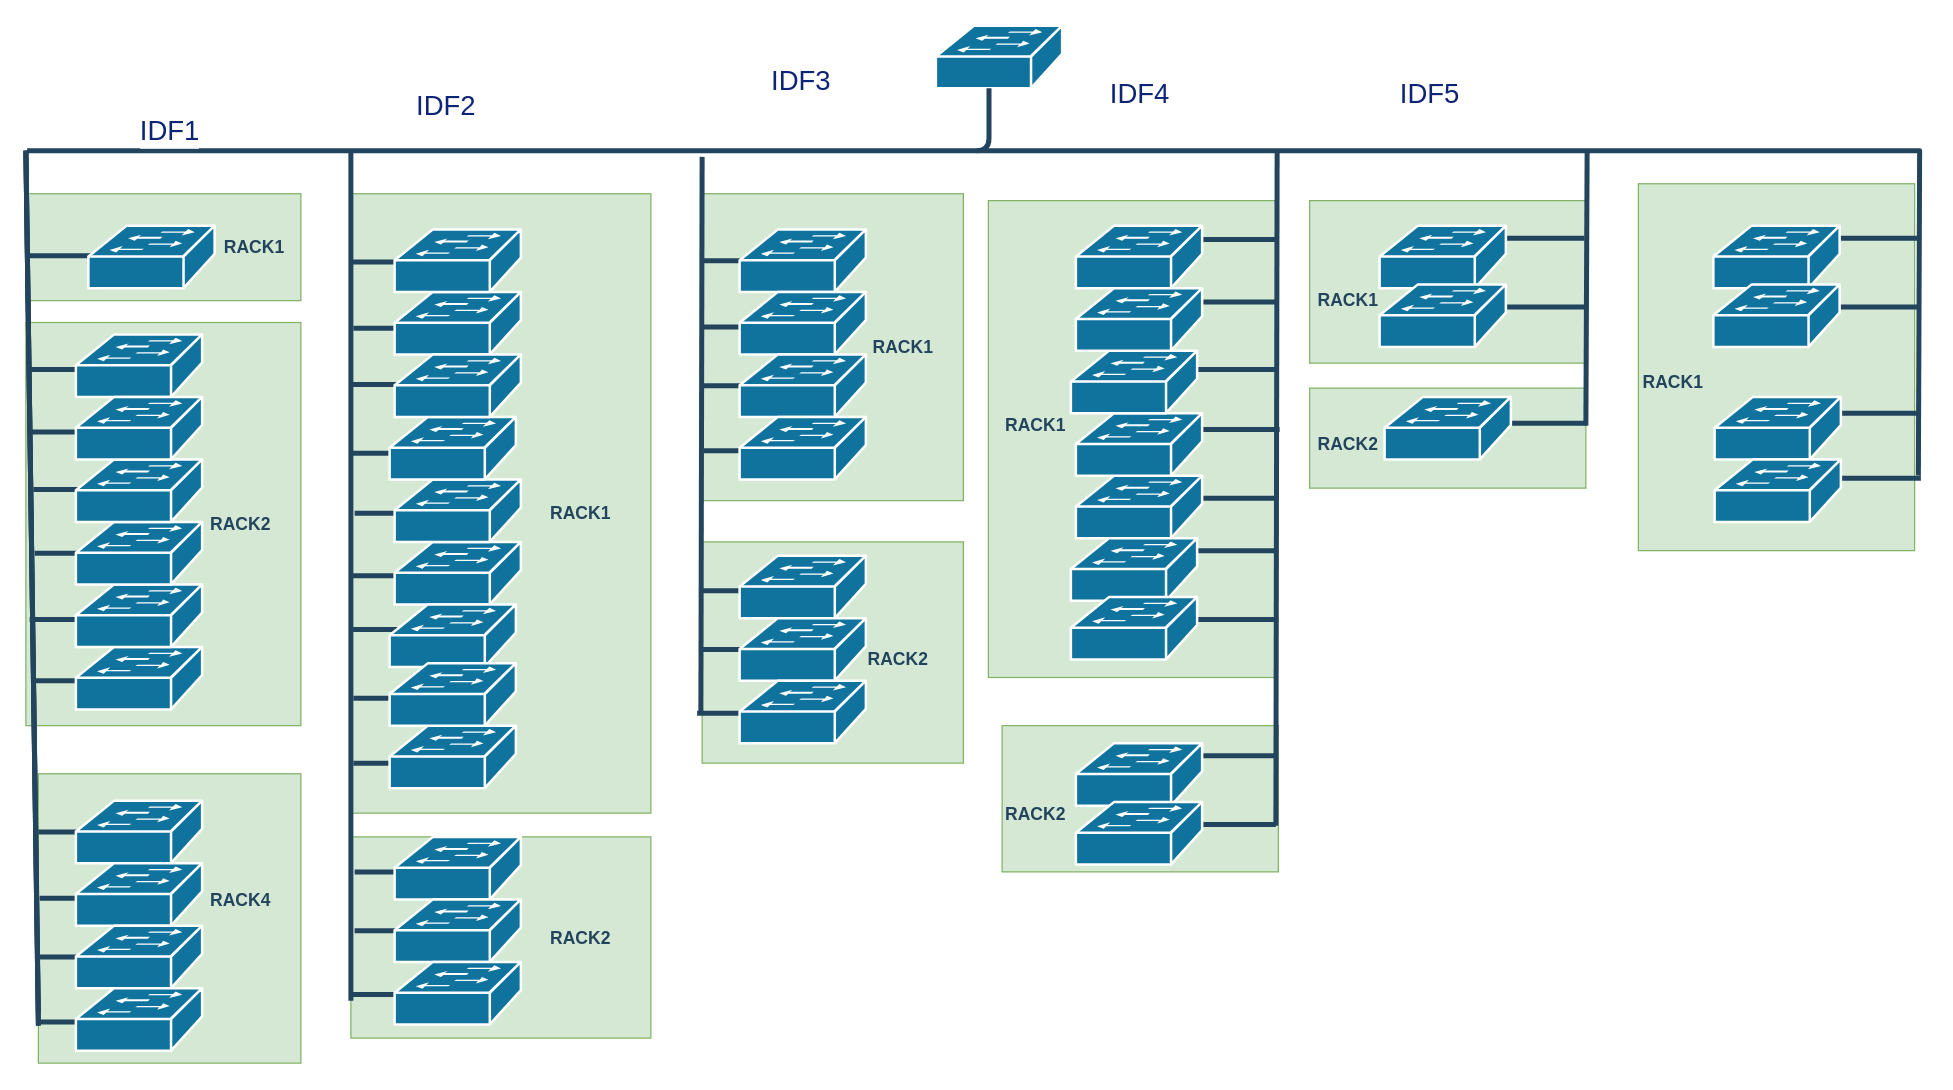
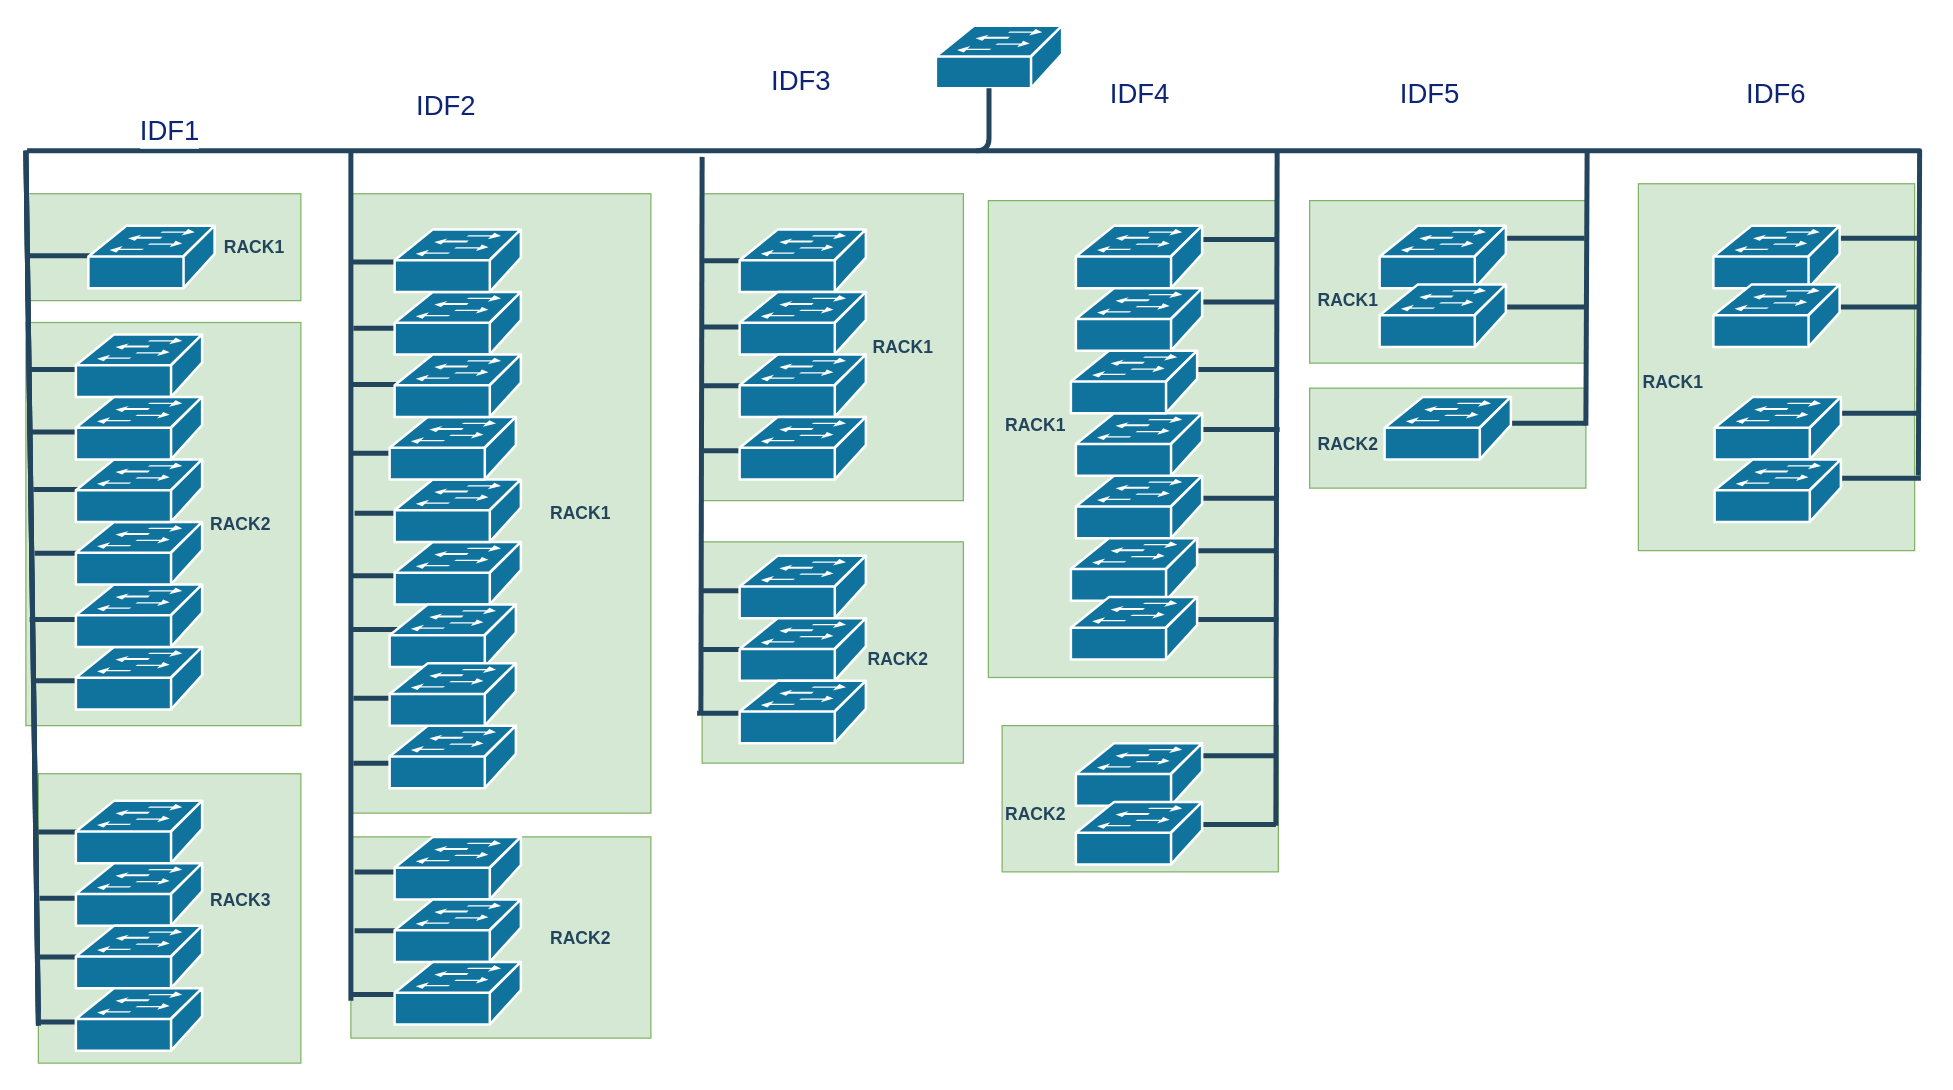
none -> (1776, 94)
(241, 901) -> (241, 901)
